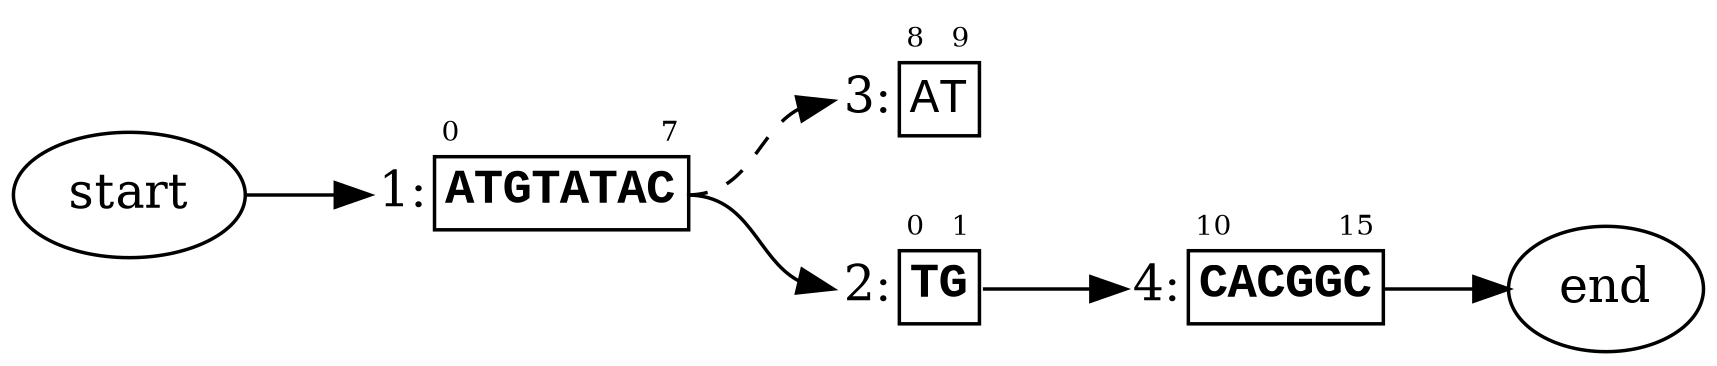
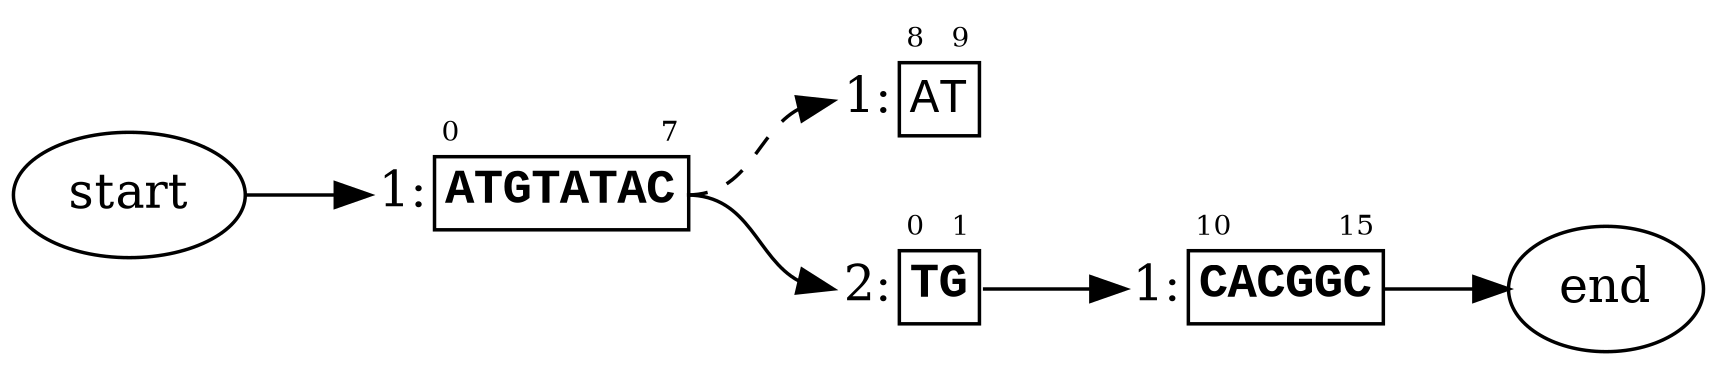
(868, 97) -> (868, 97)
(1157, 286) -> (1157, 286)
